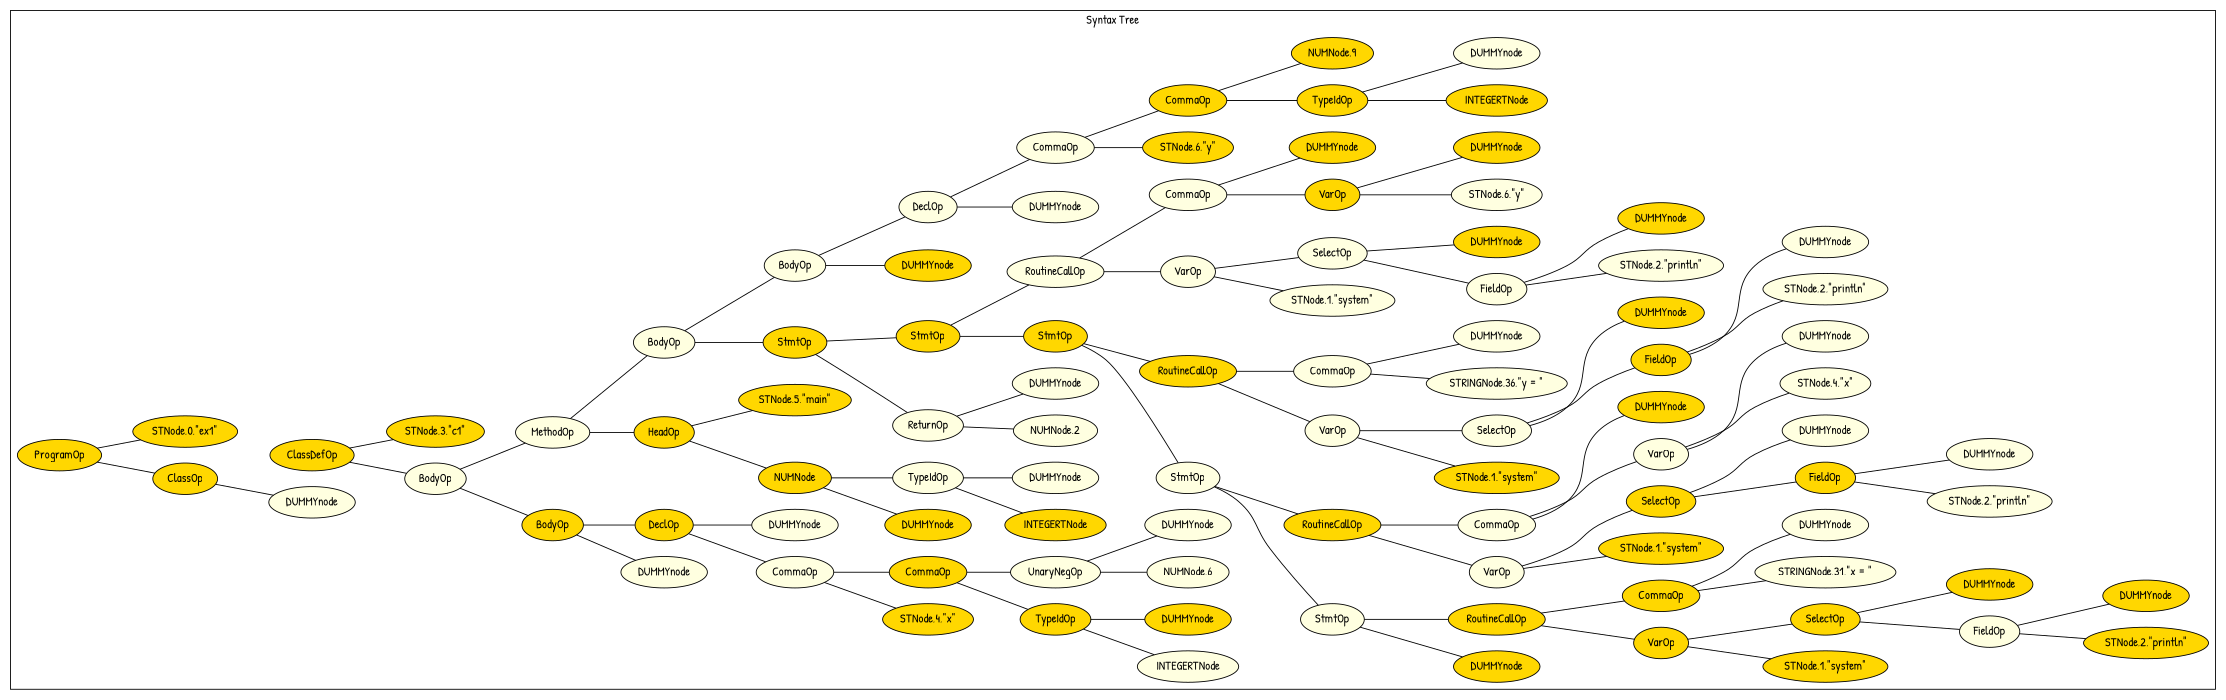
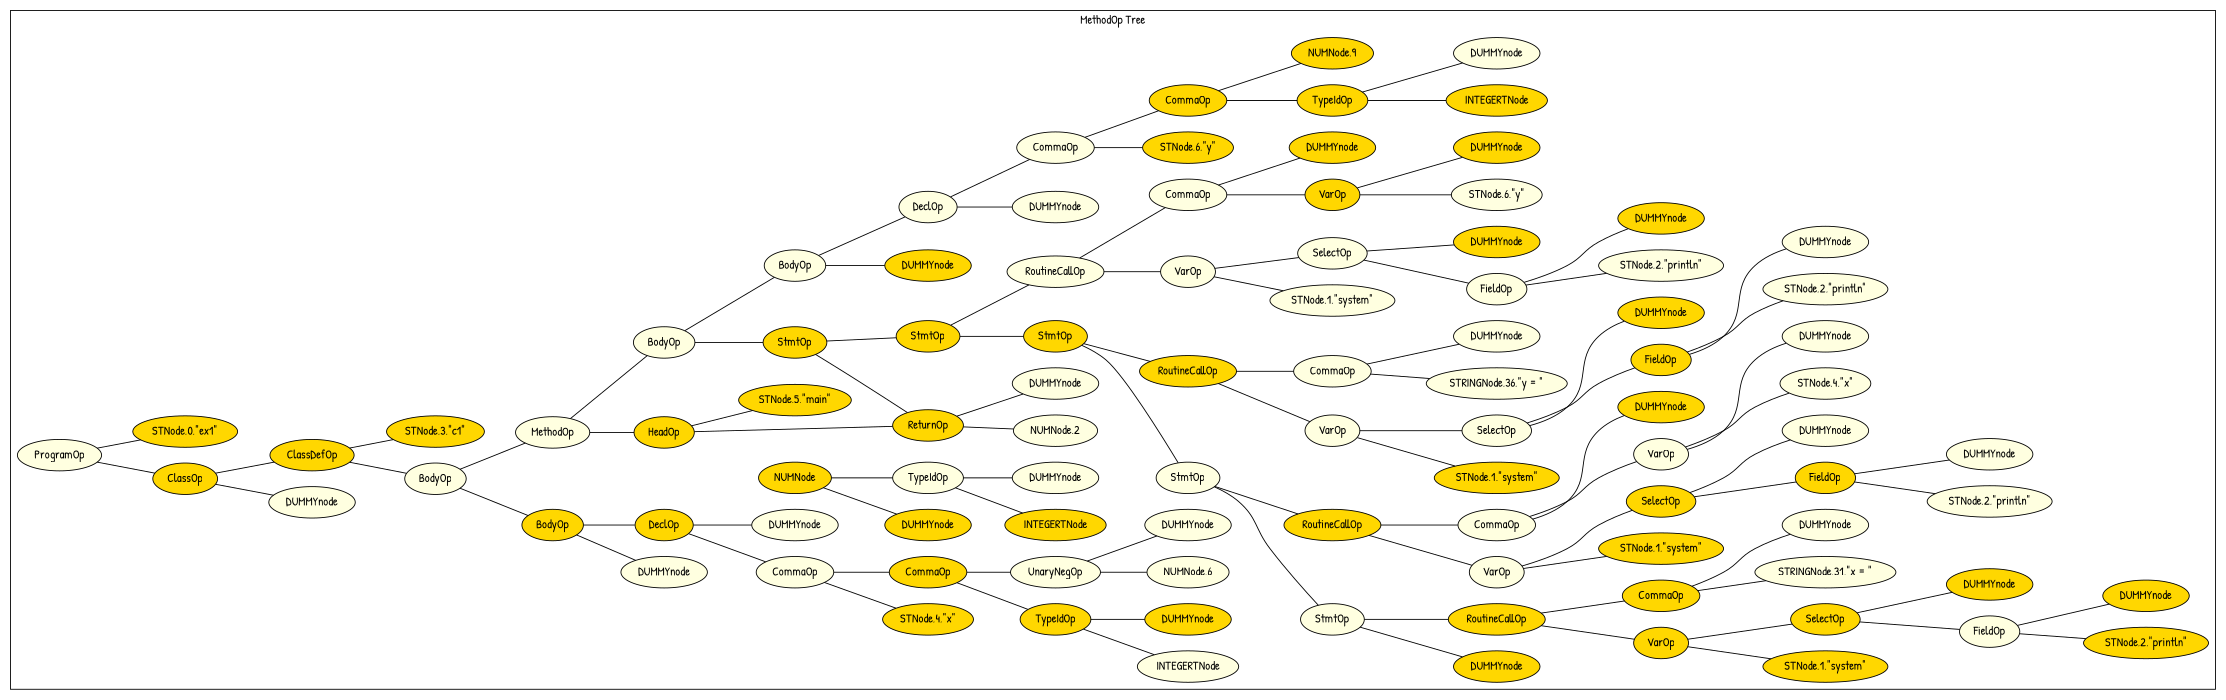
(1113, 21) -> (1113, 21)
(928, 425) -> (928, 425)
(59, 455) -> (59, 455)
(728, 455) -> (794, 429)
none -> (245, 468)
